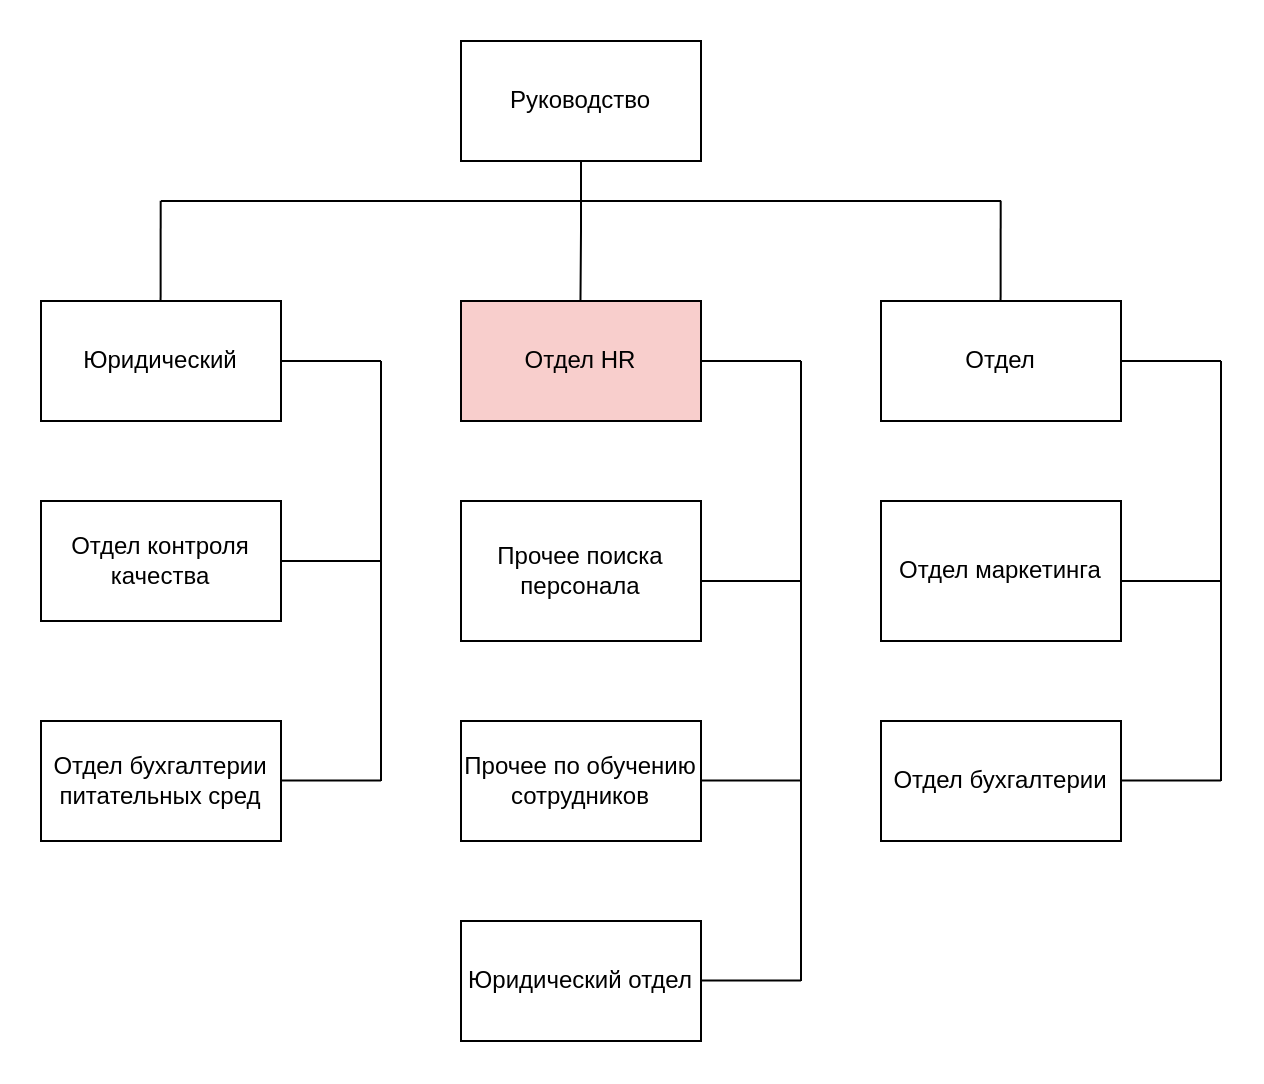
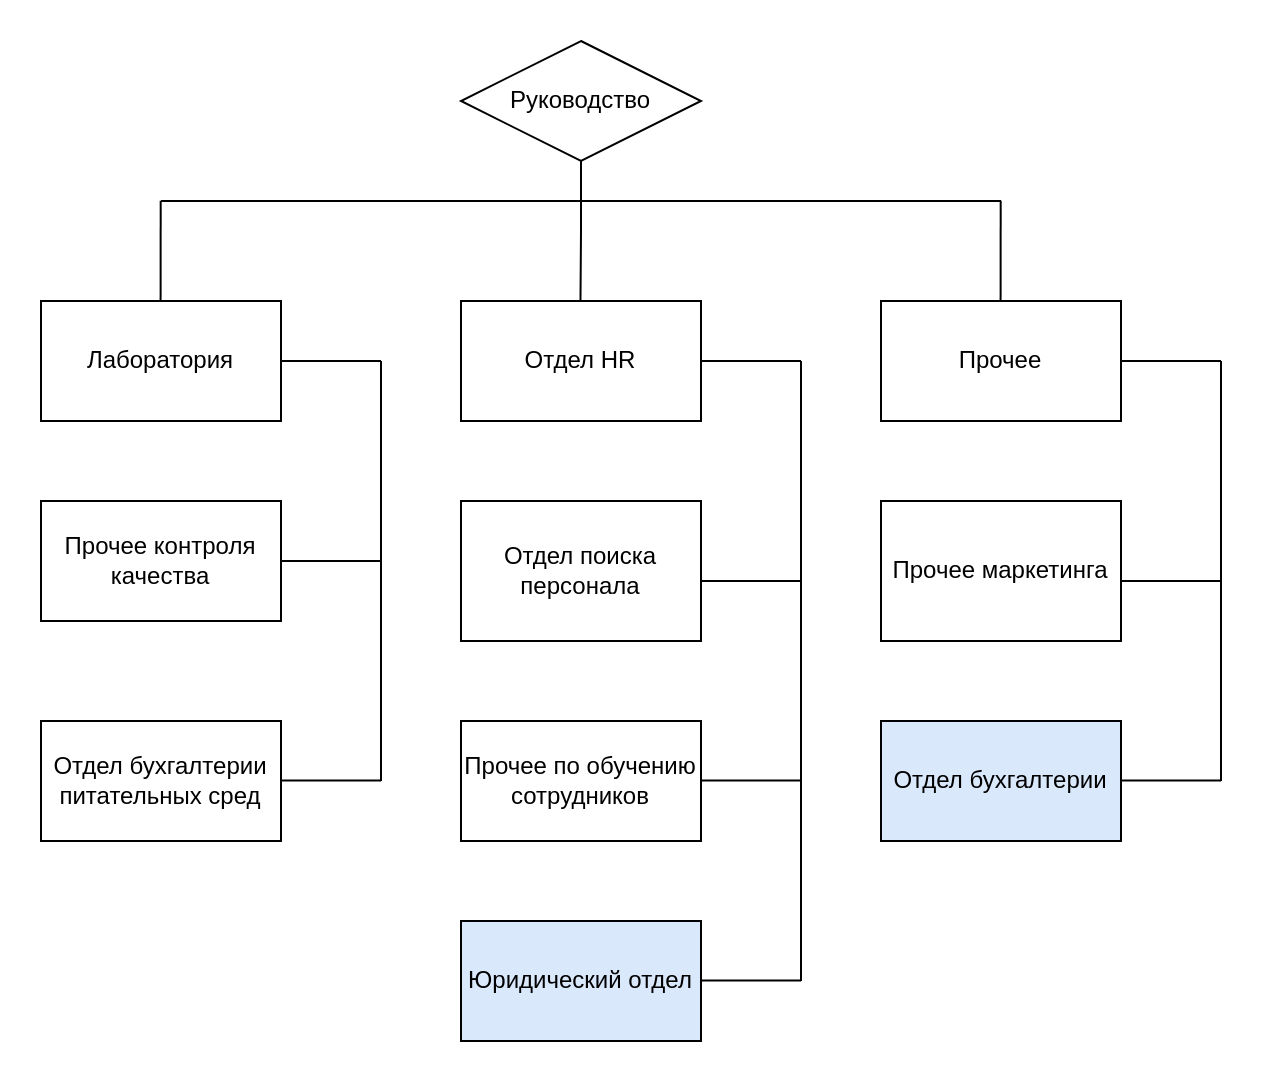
(581, 101) -> (581, 101)
(161, 361) -> (161, 361)
(581, 361) -> (581, 361)
(1001, 361) -> (1001, 361)
(161, 561) -> (161, 561)
(581, 571) -> (581, 571)
(1001, 571) -> (1001, 571)
(1001, 781) -> (1001, 781)
(581, 981) -> (581, 981)
